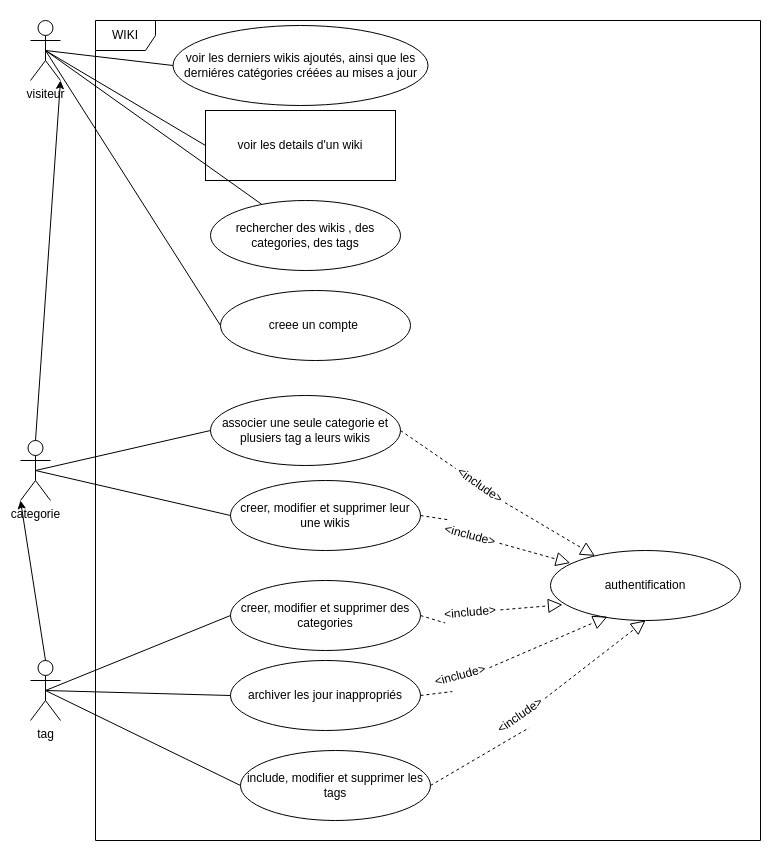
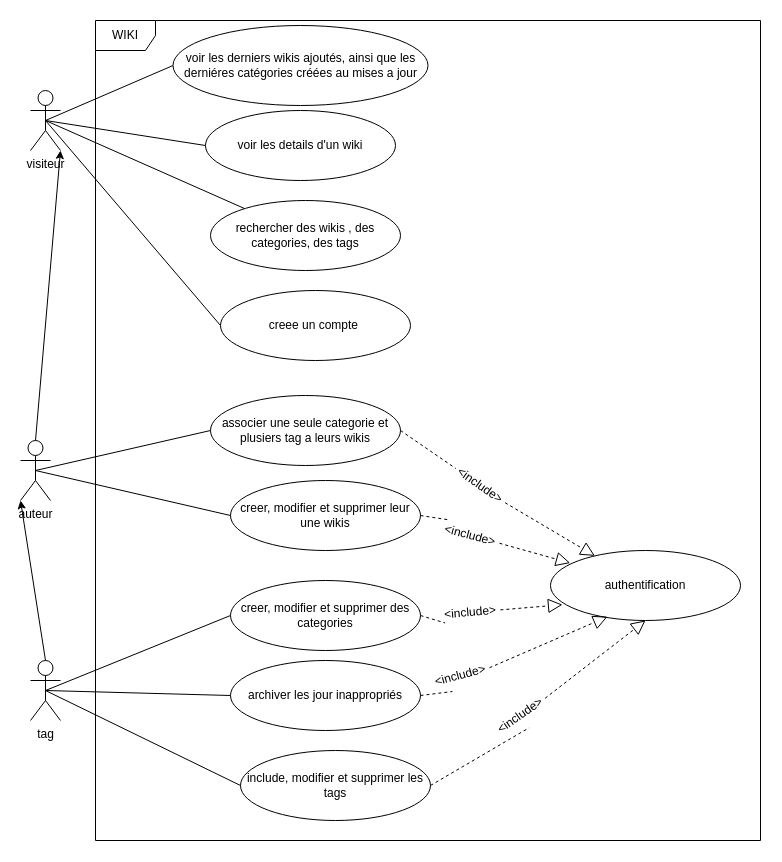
(46, 51) -> (46, 121)
(301, 146) -> (301, 146)
(36, 515) -> (36, 515)
